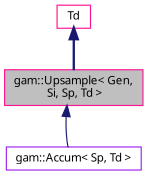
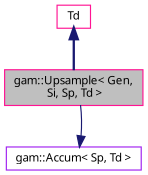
(66, 132) -> (82, 120)
